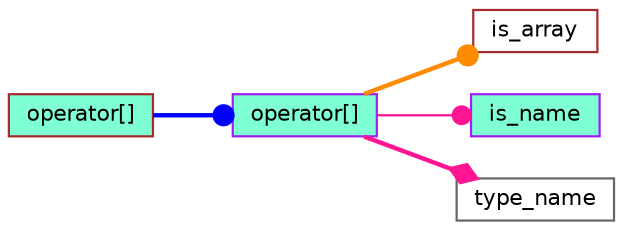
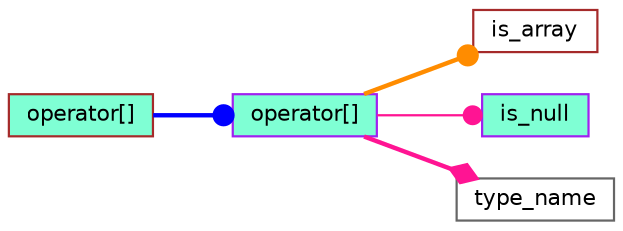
(535, 115) -> (535, 115)
